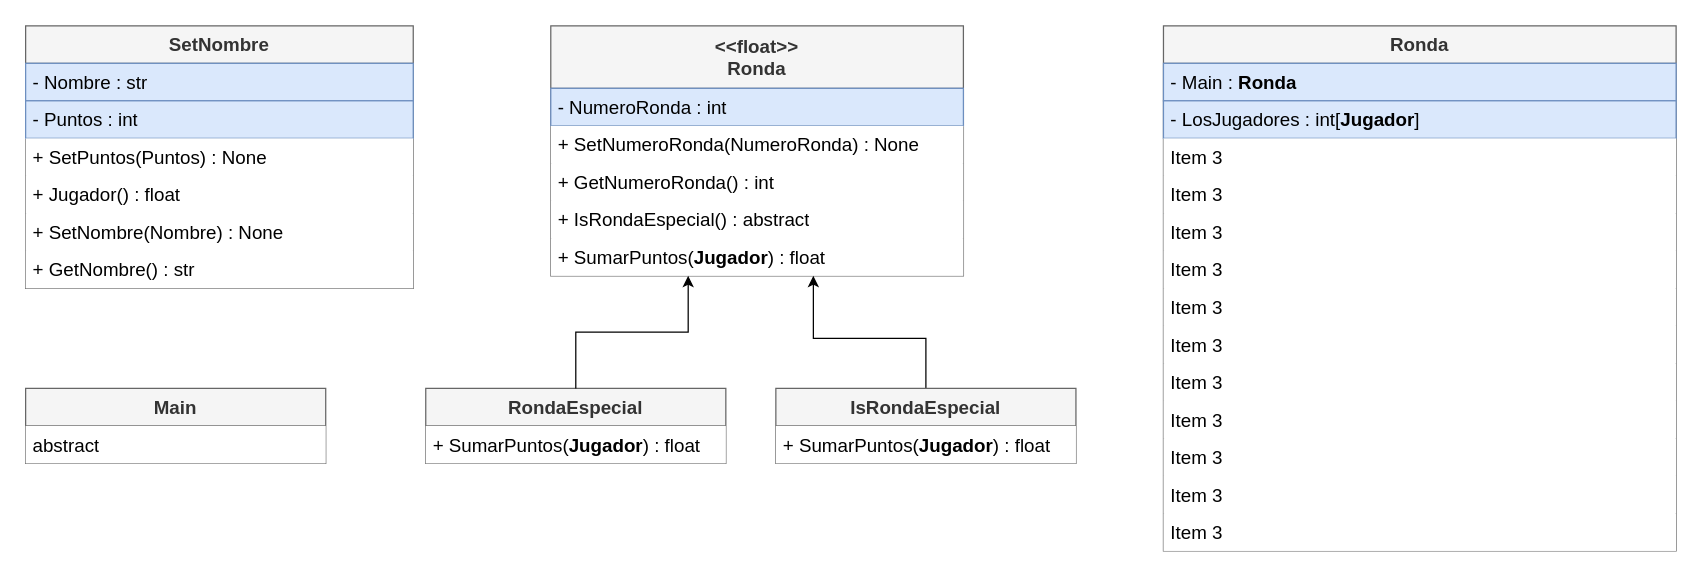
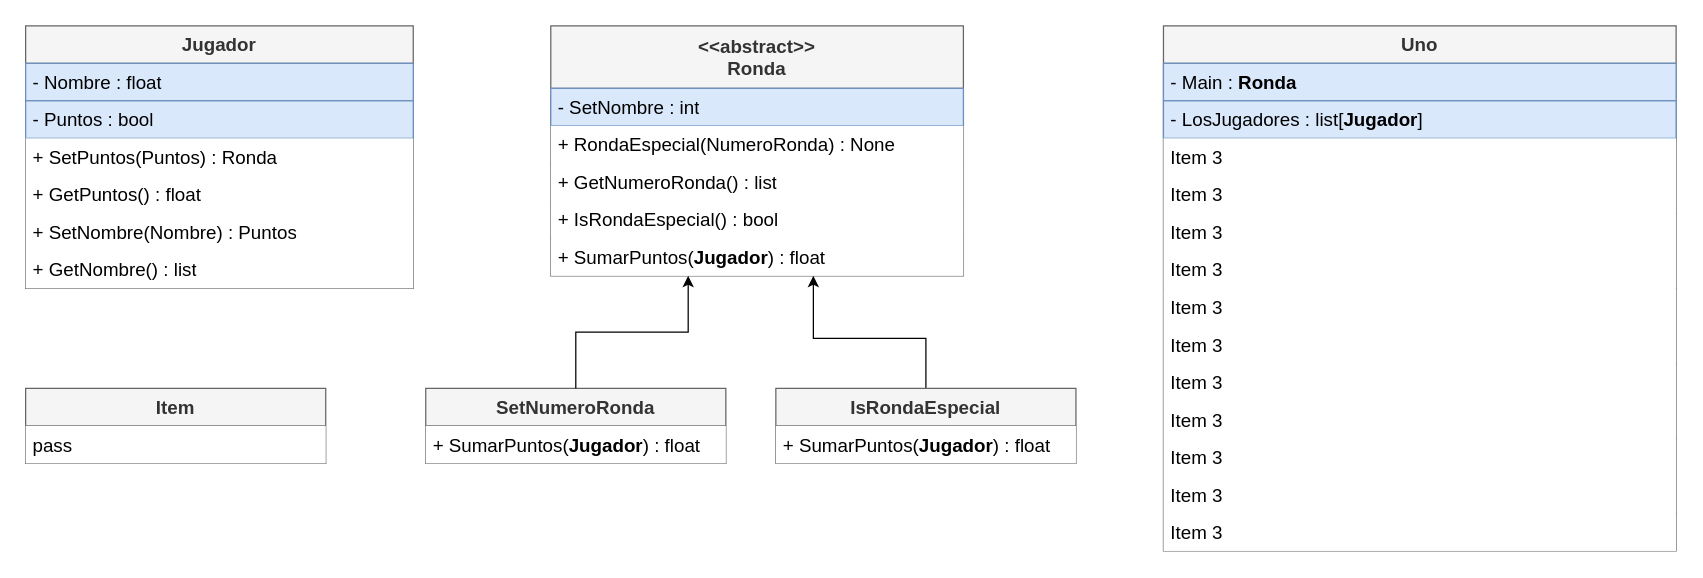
(219, 44) -> (219, 44)
(1419, 44) -> (1419, 44)
(757, 57) -> (757, 57)
(97, 82) -> (105, 82)
(646, 107) -> (635, 107)
(94, 119) -> (100, 119)
(1311, 119) -> (1314, 119)
(737, 144) -> (727, 144)
(160, 157) -> (165, 157)
(672, 182) -> (675, 182)
(121, 194) -> (131, 194)
(701, 219) -> (678, 219)
(160, 232) -> (170, 232)
(123, 269) -> (124, 269)
(176, 407) -> (176, 407)
(576, 407) -> (576, 407)
(75, 444) -> (54, 444)
